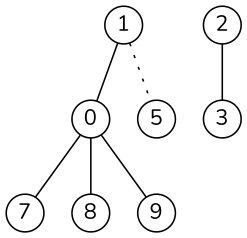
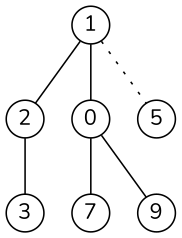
none -> (58, 72)
(91, 213) -> none
